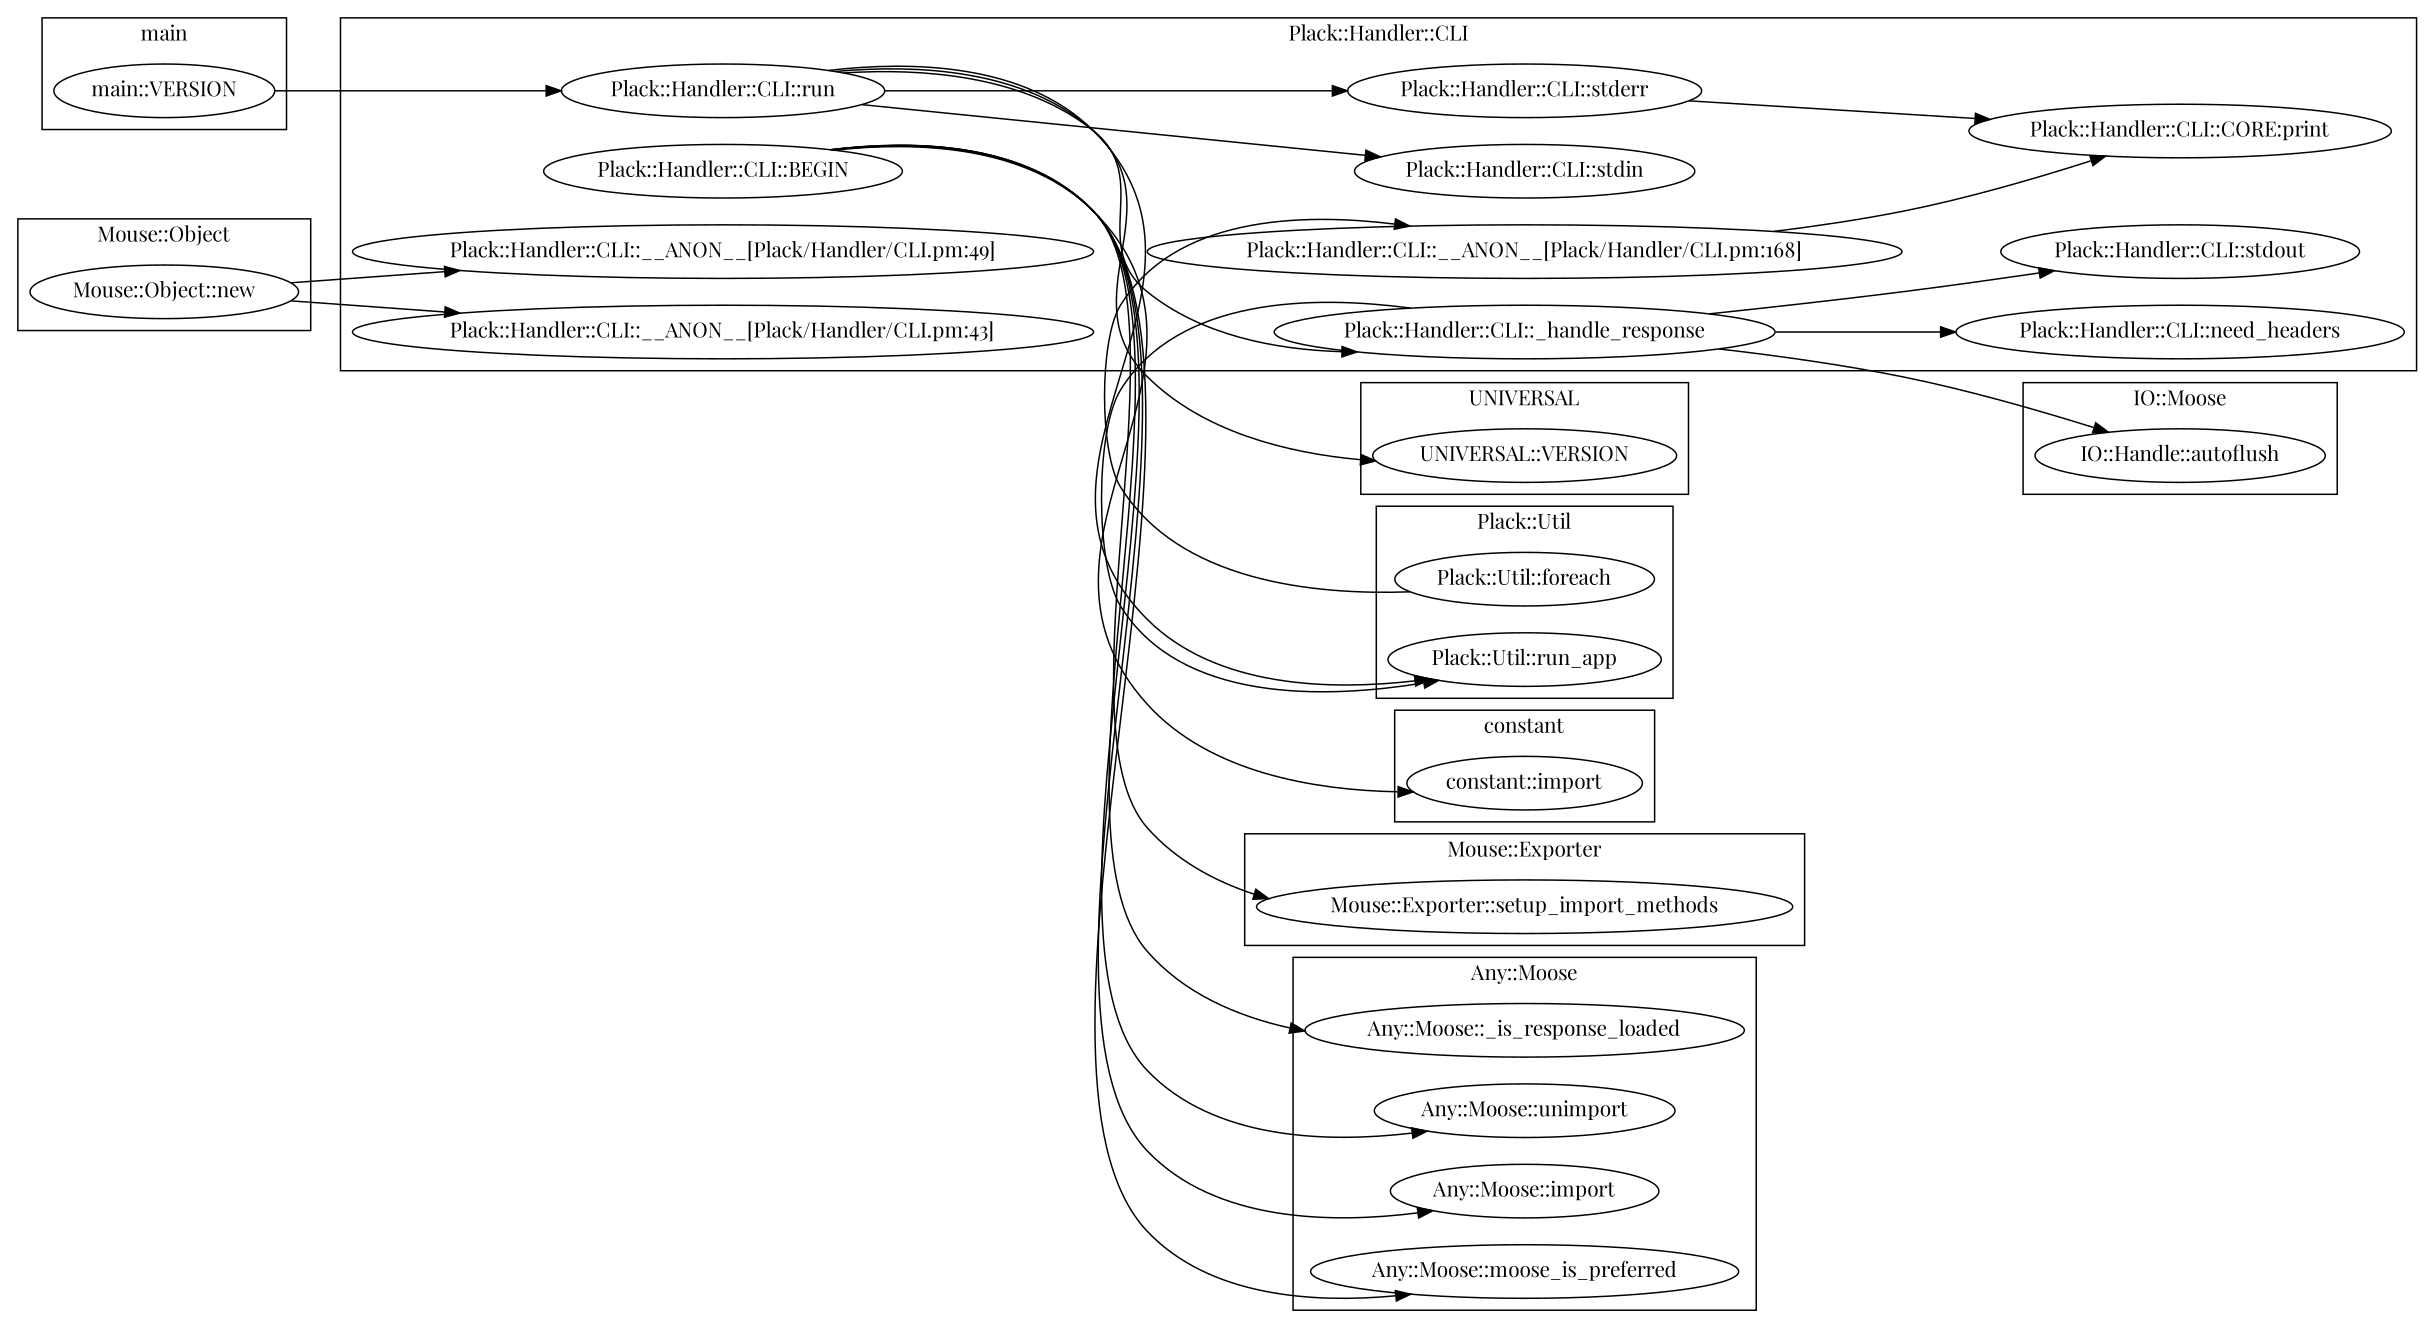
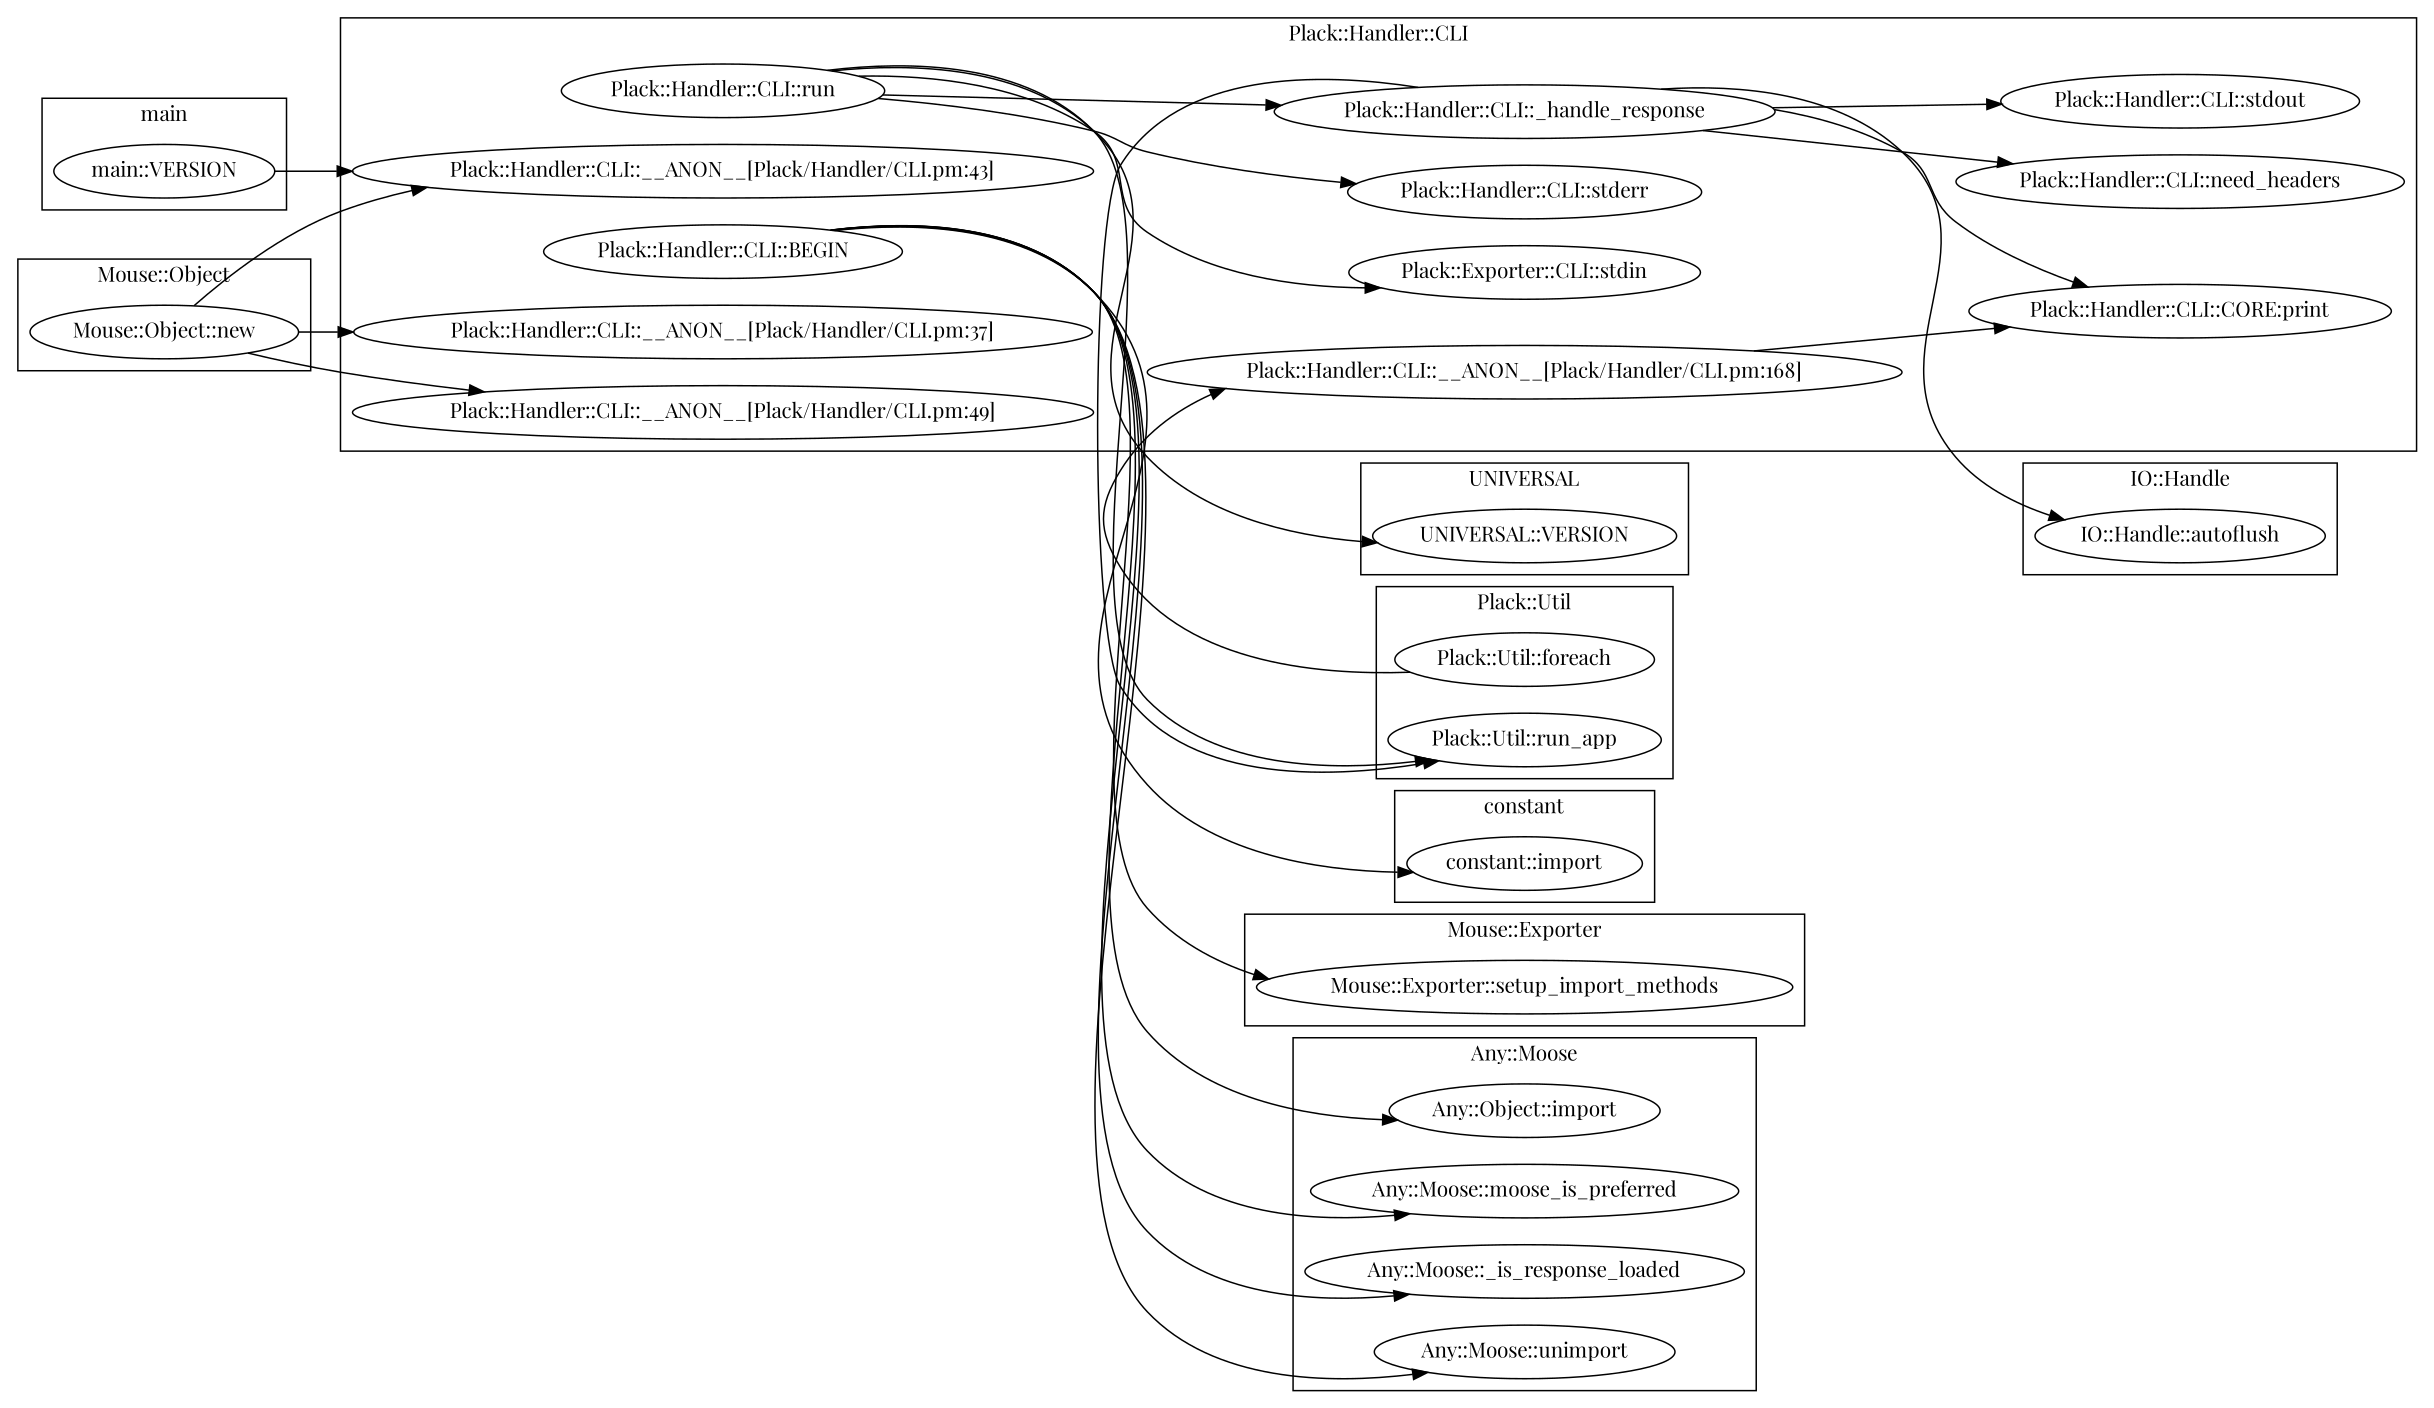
(410, 91) -> (306, 171)
(1832, 110) -> (1948, 215)
(1525, 171) -> (1525, 272)
none -> (723, 332)
(2180, 400) -> (2180, 480)
(1525, 1191) -> (1525, 1111)
